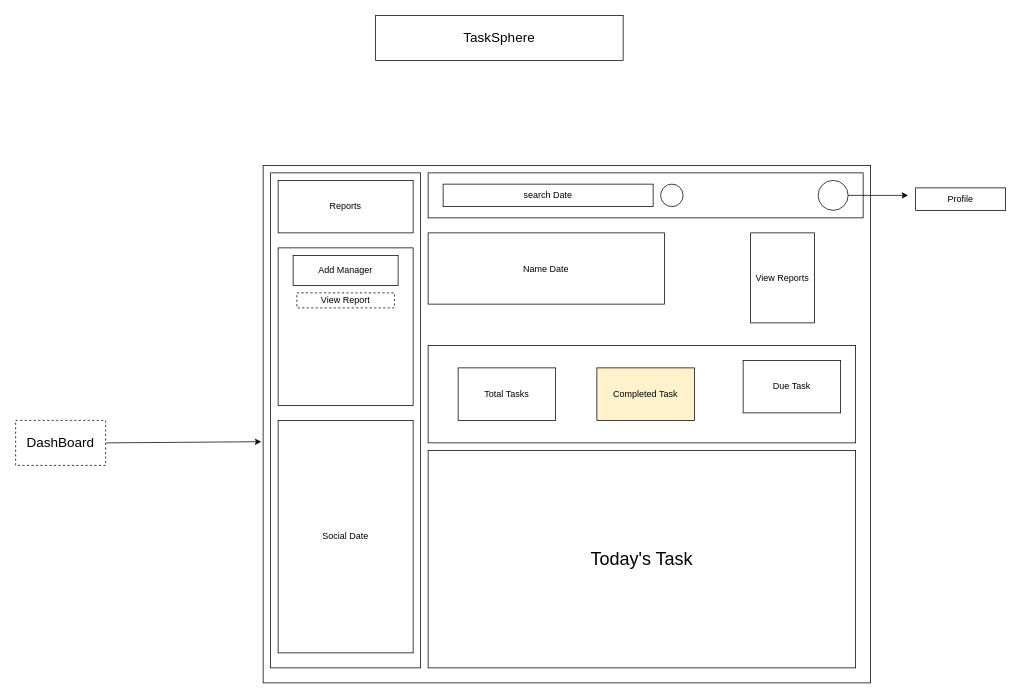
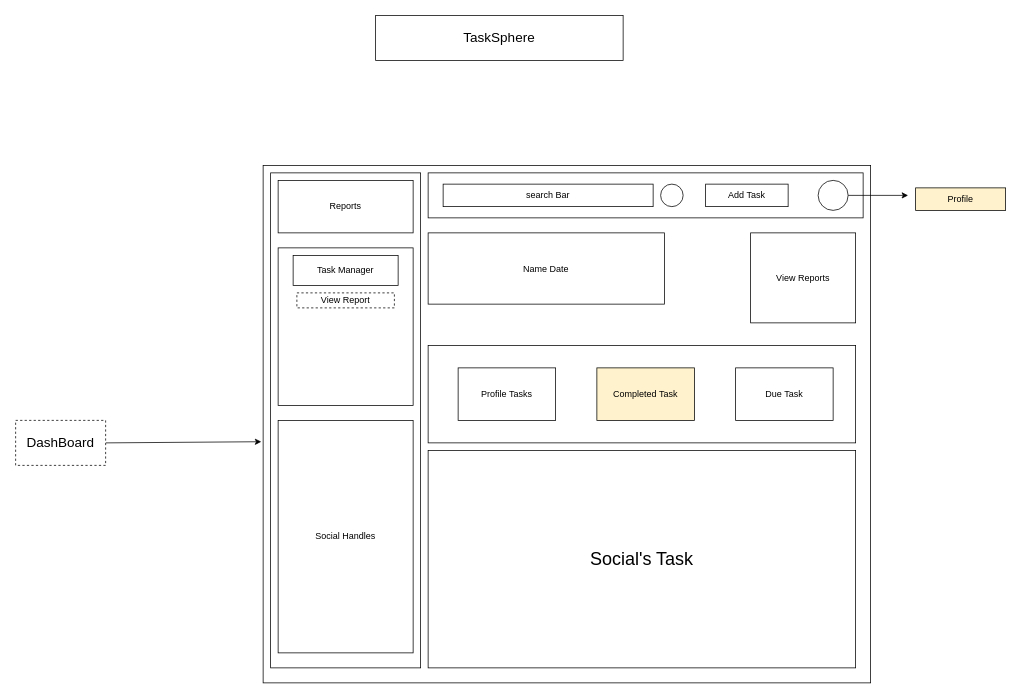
(548, 195) -> (548, 195)
none -> (747, 195)
(960, 199) -> (960, 199)
(345, 270) -> (345, 270)
(782, 278) -> (803, 278)
(792, 387) -> (784, 394)
(507, 394) -> (507, 394)
(345, 537) -> (345, 537)
(642, 559) -> (642, 559)
